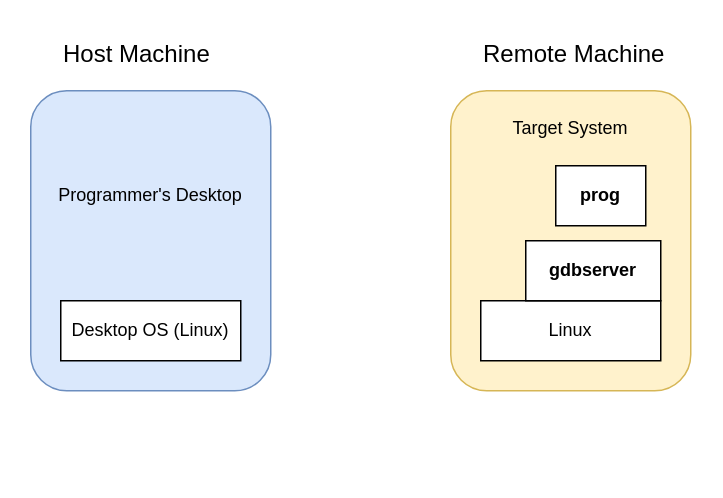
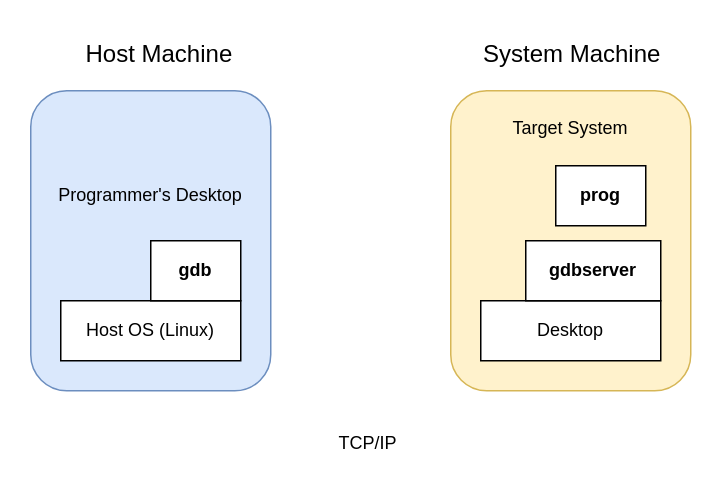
(151, 53) -> (173, 53)
(550, 53) -> (550, 53)
none -> (196, 271)
(151, 331) -> (151, 331)
(571, 331) -> (571, 331)
none -> (368, 443)
